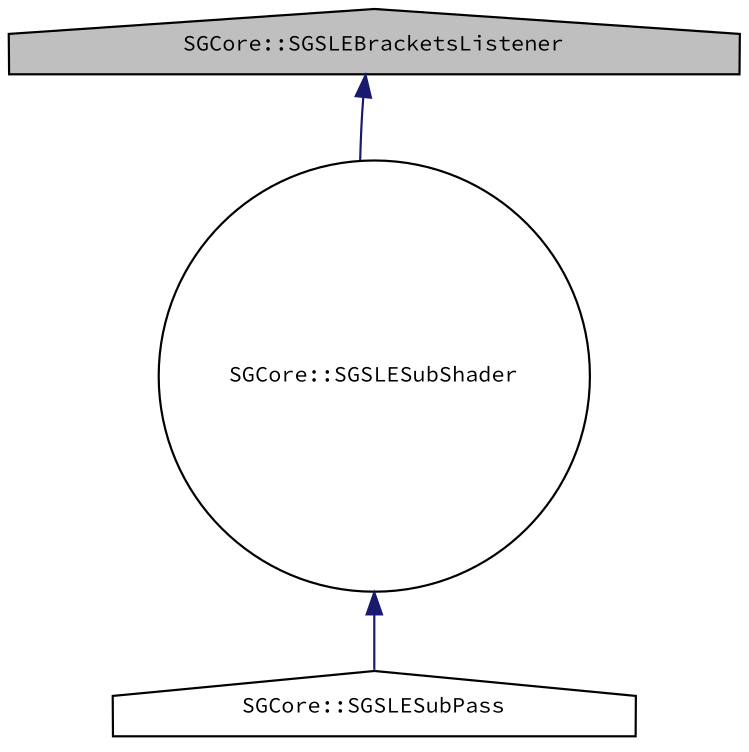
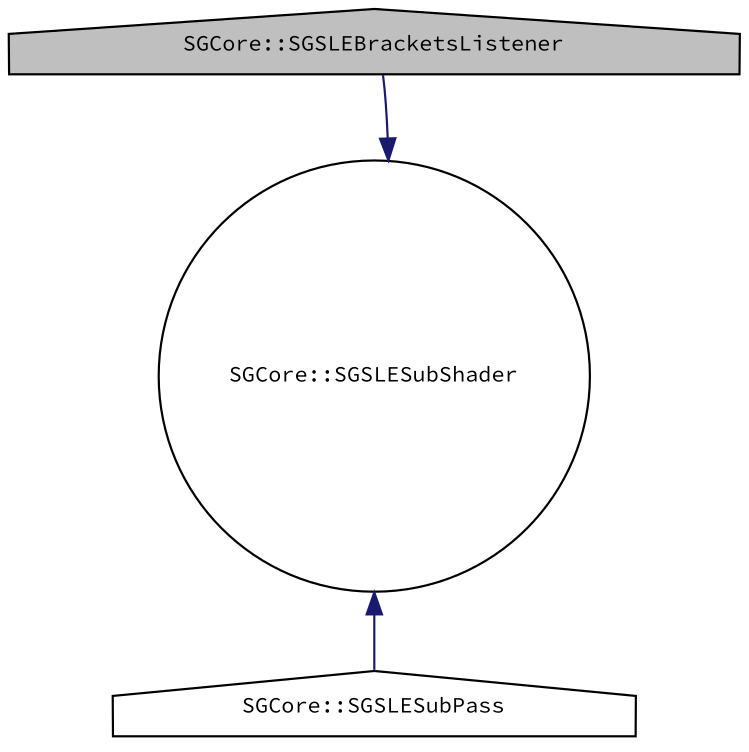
(361, 129) -> (386, 107)
